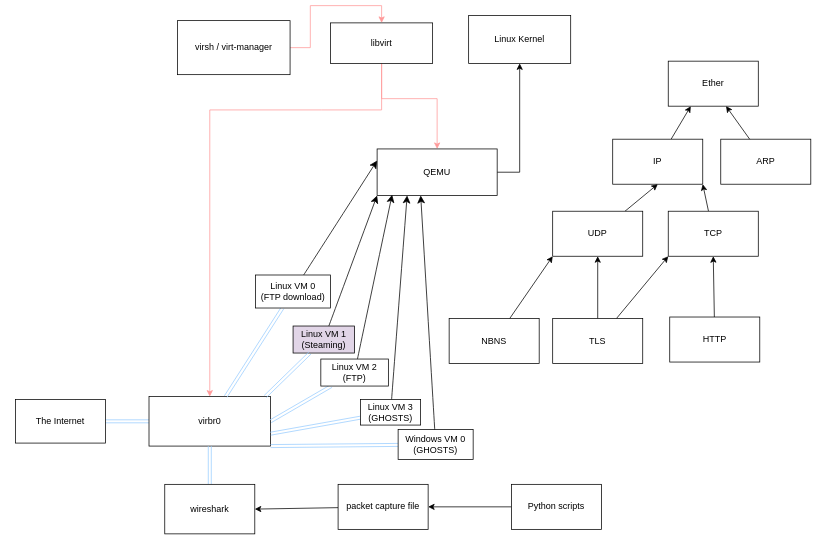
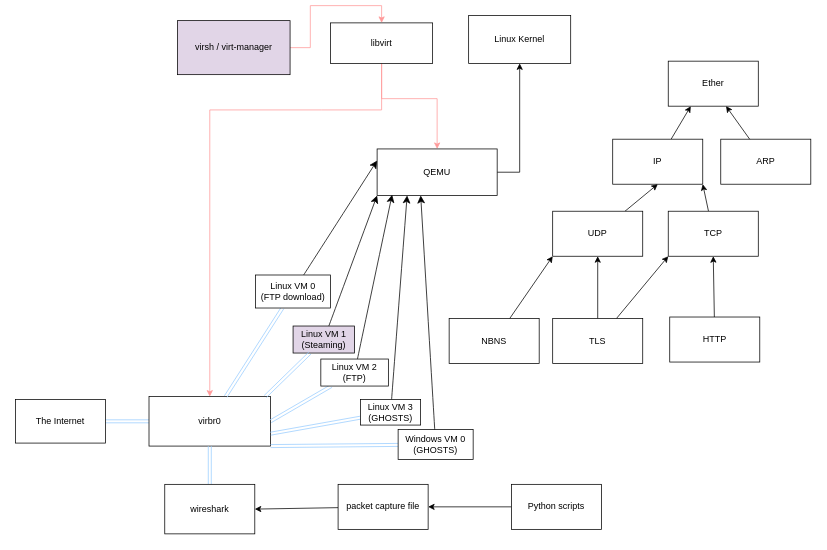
(234, 48) -> (234, 48)
